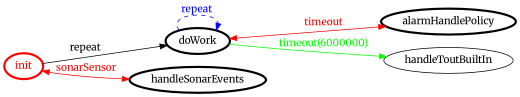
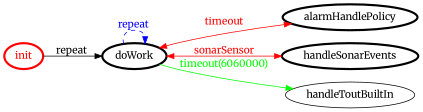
(324, 44) -> (224, 64)
(86, 77) -> (224, 56)
